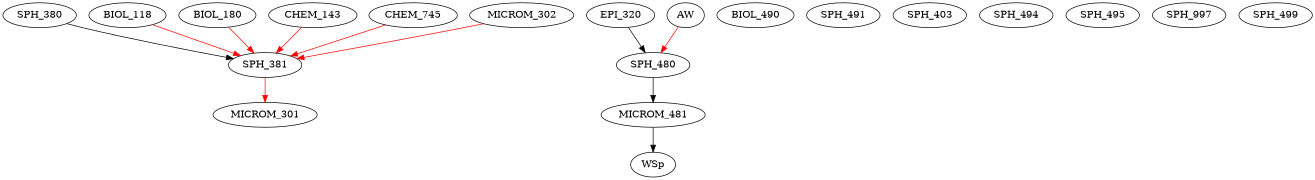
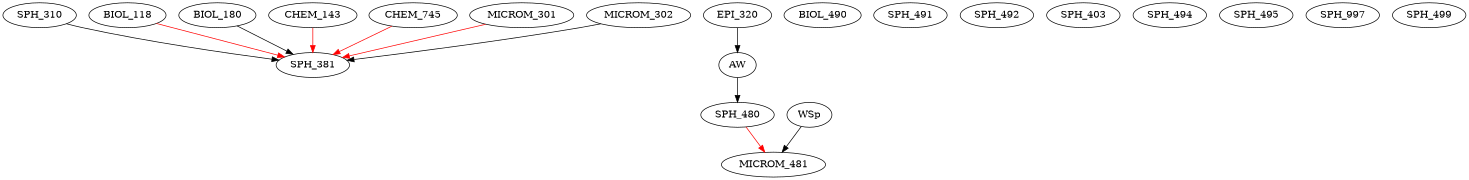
(40, 15) -> (40, 15)
none -> (997, 15)
(635, 37) -> (738, 37)
(672, 37) -> (738, 87)
(239, 38) -> (262, 39)
(394, 41) -> (478, 43)
(265, 87) -> (417, 40)
(653, 87) -> (753, 137)
(653, 136) -> (794, 137)
